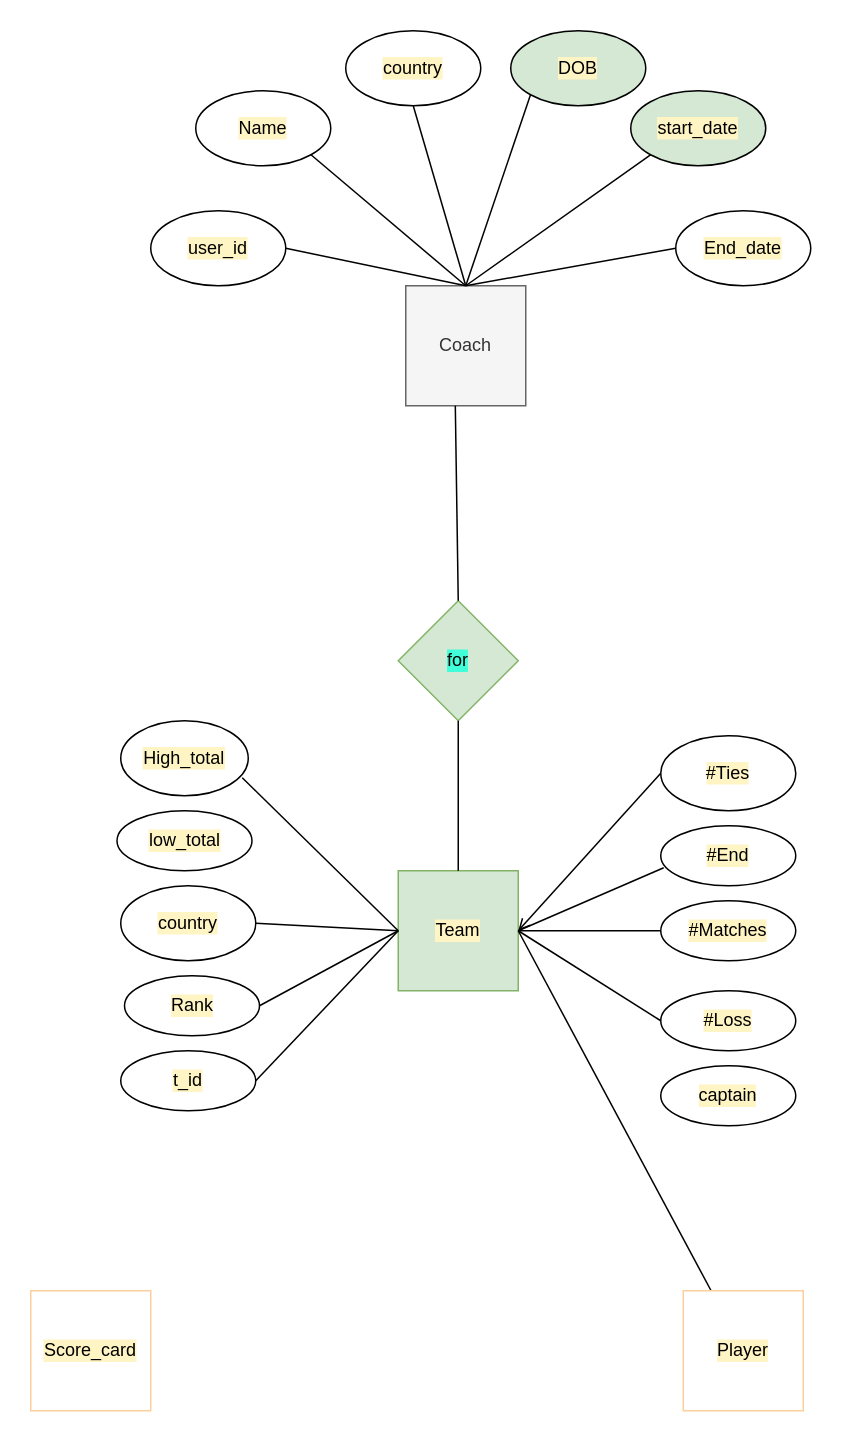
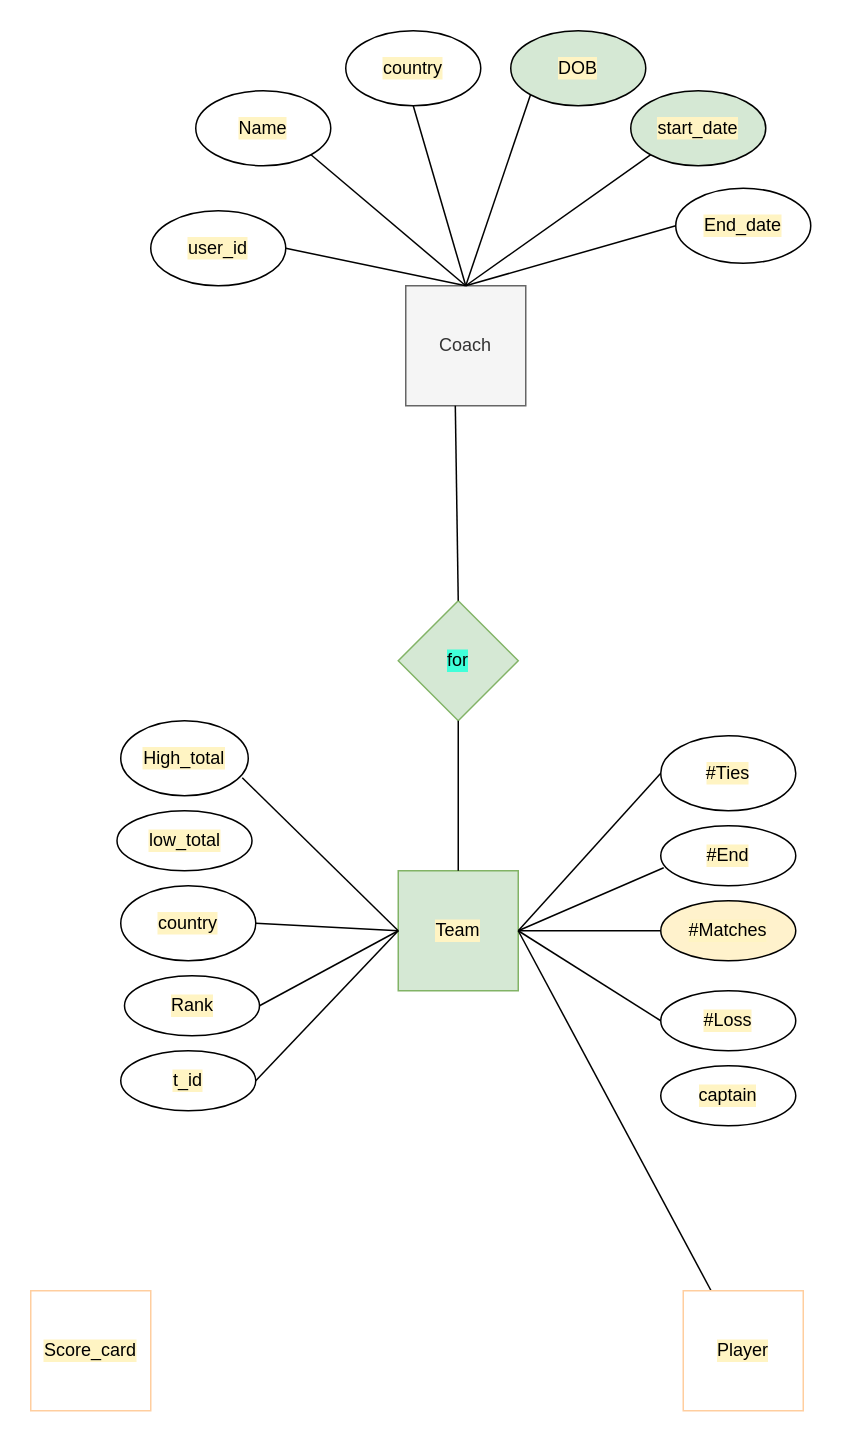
(743, 248) -> (743, 226)
(524, 925) -> (524, 925)
(728, 931) -> (728, 931)
